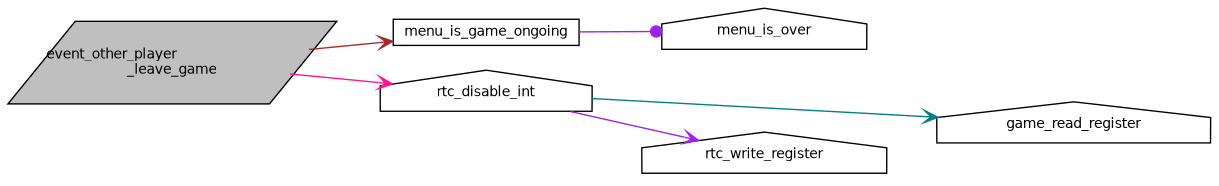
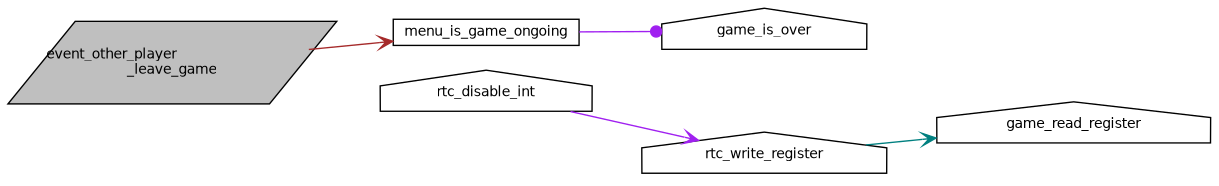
(764, 31) -> (764, 31)
(334, 78) -> none
(758, 108) -> (894, 142)
